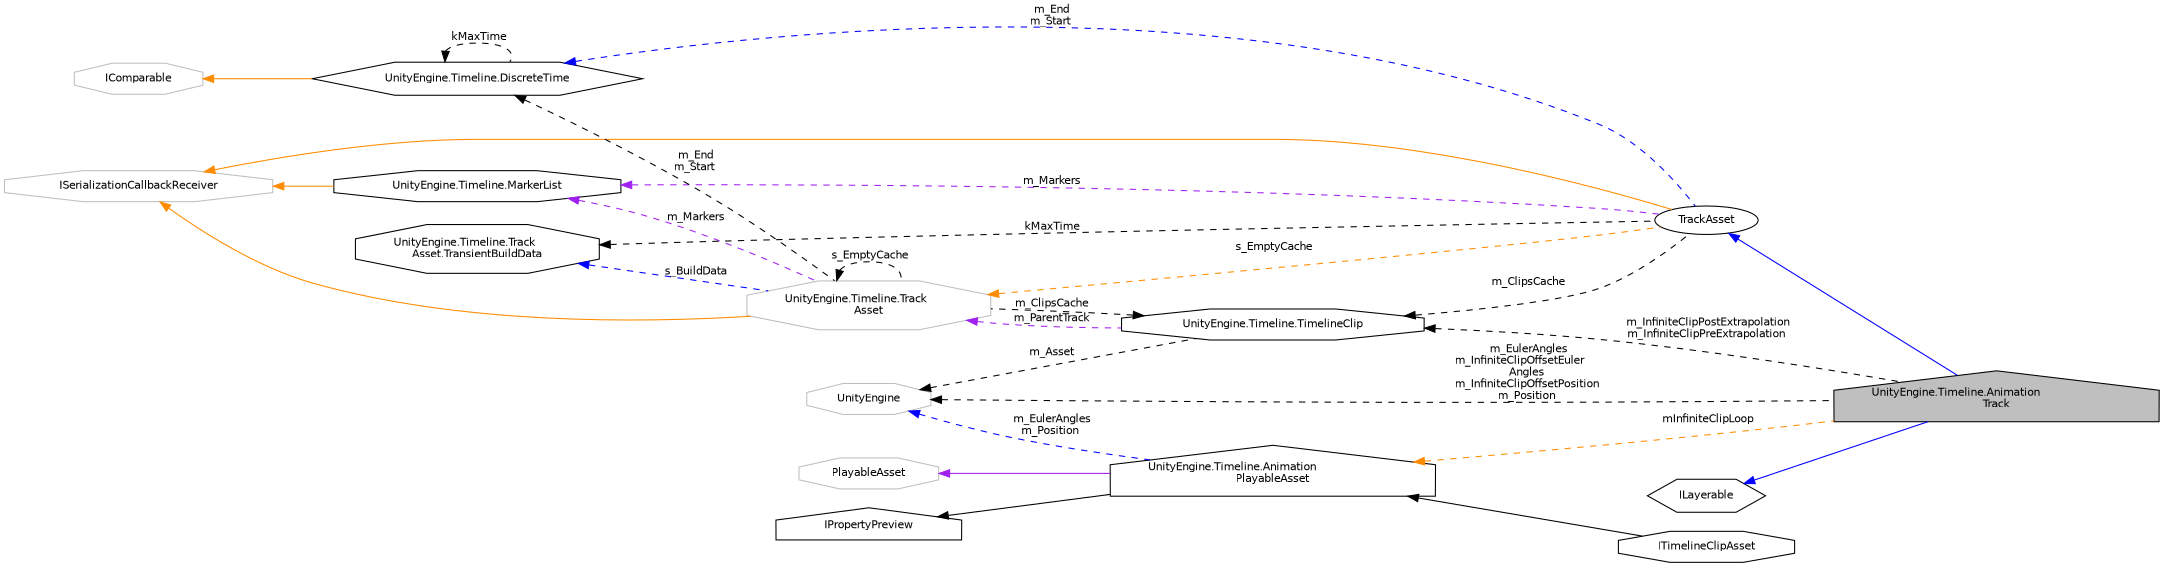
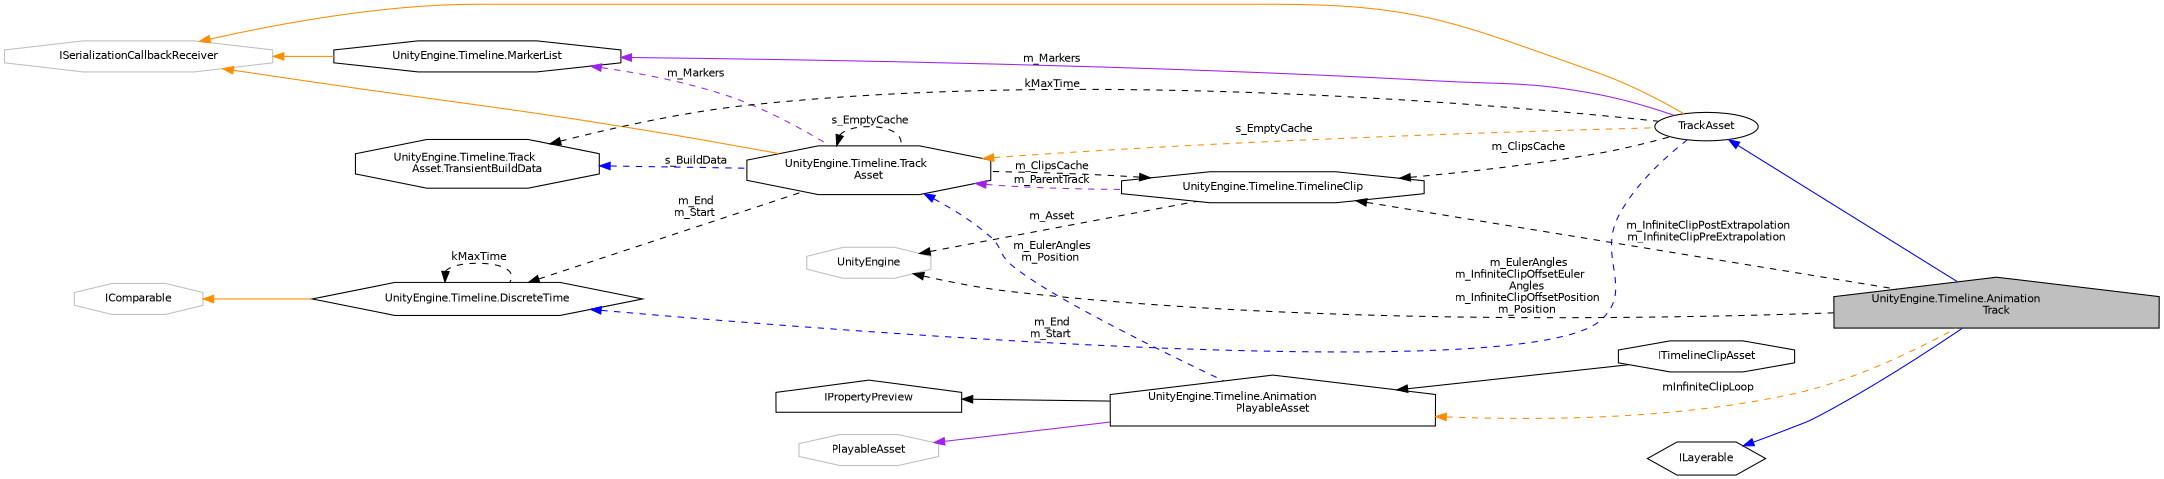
(1146, 190) -> (1155, 69)
(869, 305) -> (869, 170)
(1034, 442) -> (1077, 307)
